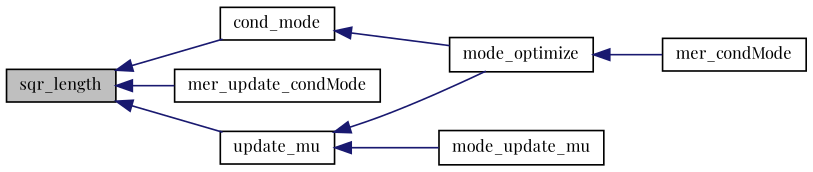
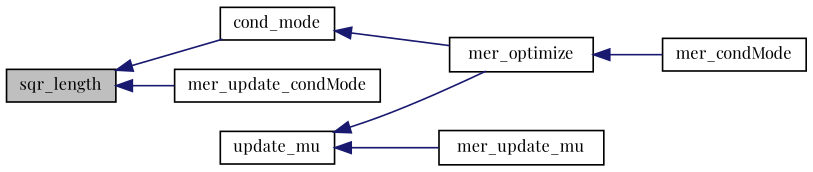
(521, 55) -> (521, 55)
(177, 119) -> none
(521, 148) -> (521, 148)
